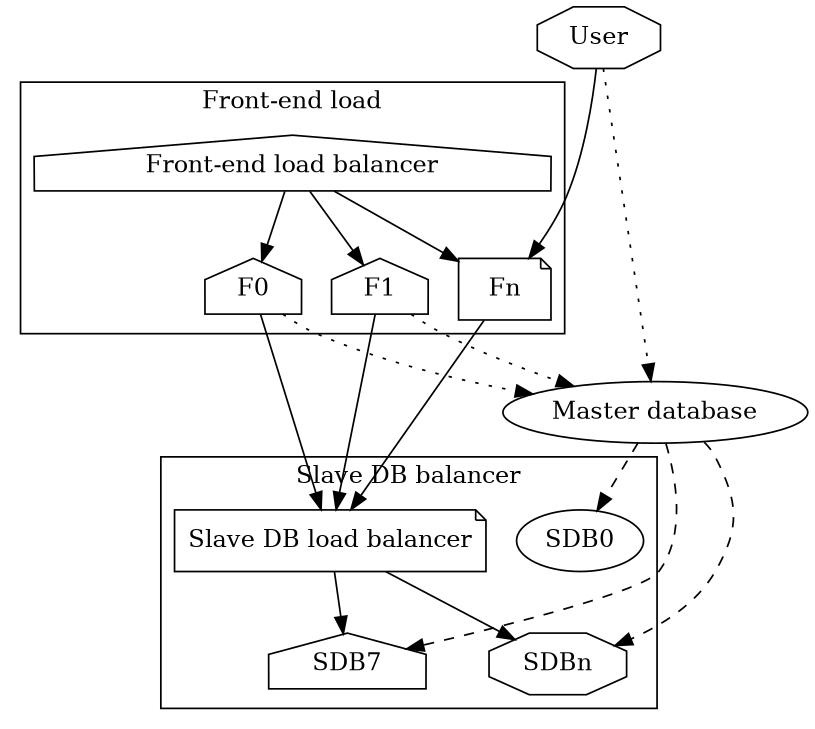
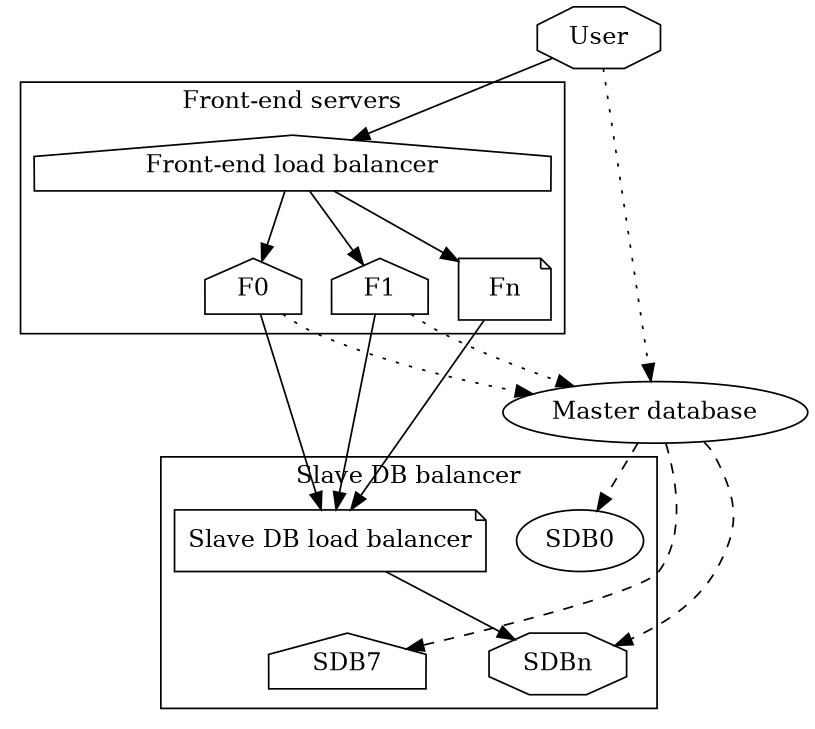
(293, 102) -> (293, 102)
(579, 160) -> (461, 96)
(338, 594) -> none
